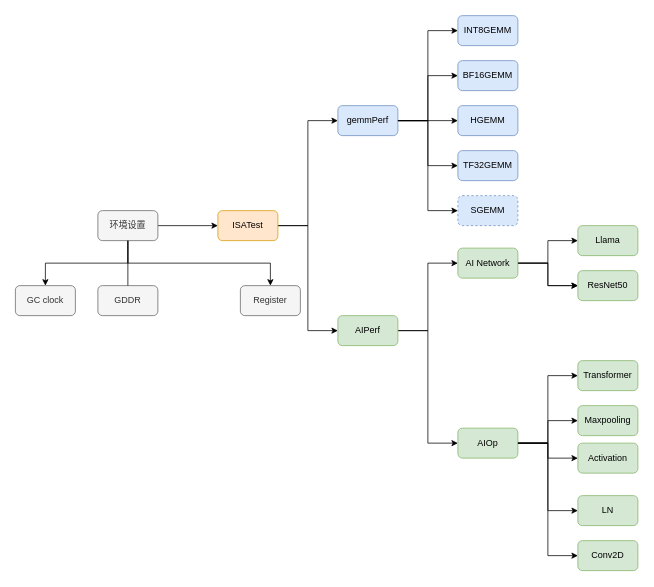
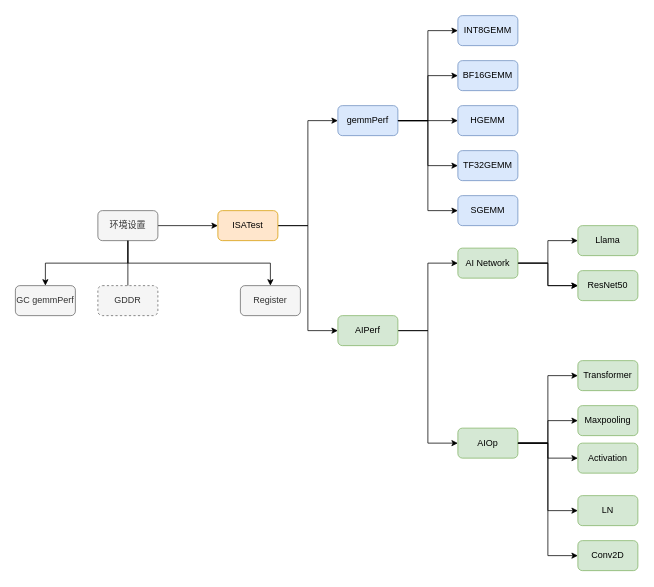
(488, 210) -> (488, 210)
(45, 300) -> (45, 300)
(128, 300) -> (128, 300)
